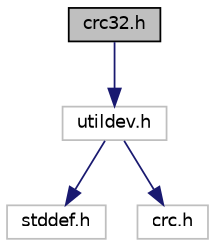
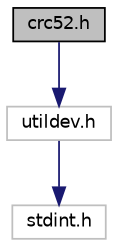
(115, 25) -> (59, 25)
(56, 222) -> none
(173, 222) -> (59, 222)
